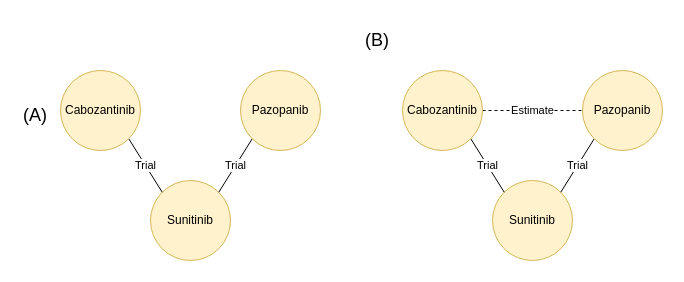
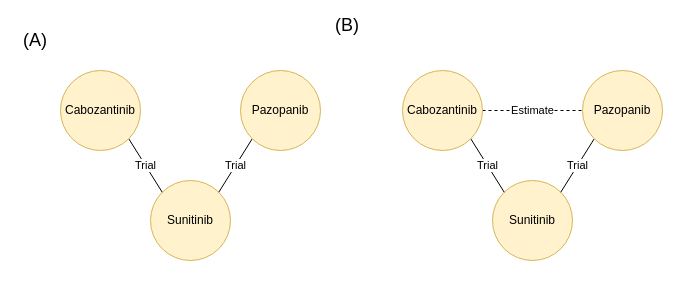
(378, 41) -> (348, 26)
(36, 116) -> (36, 41)
